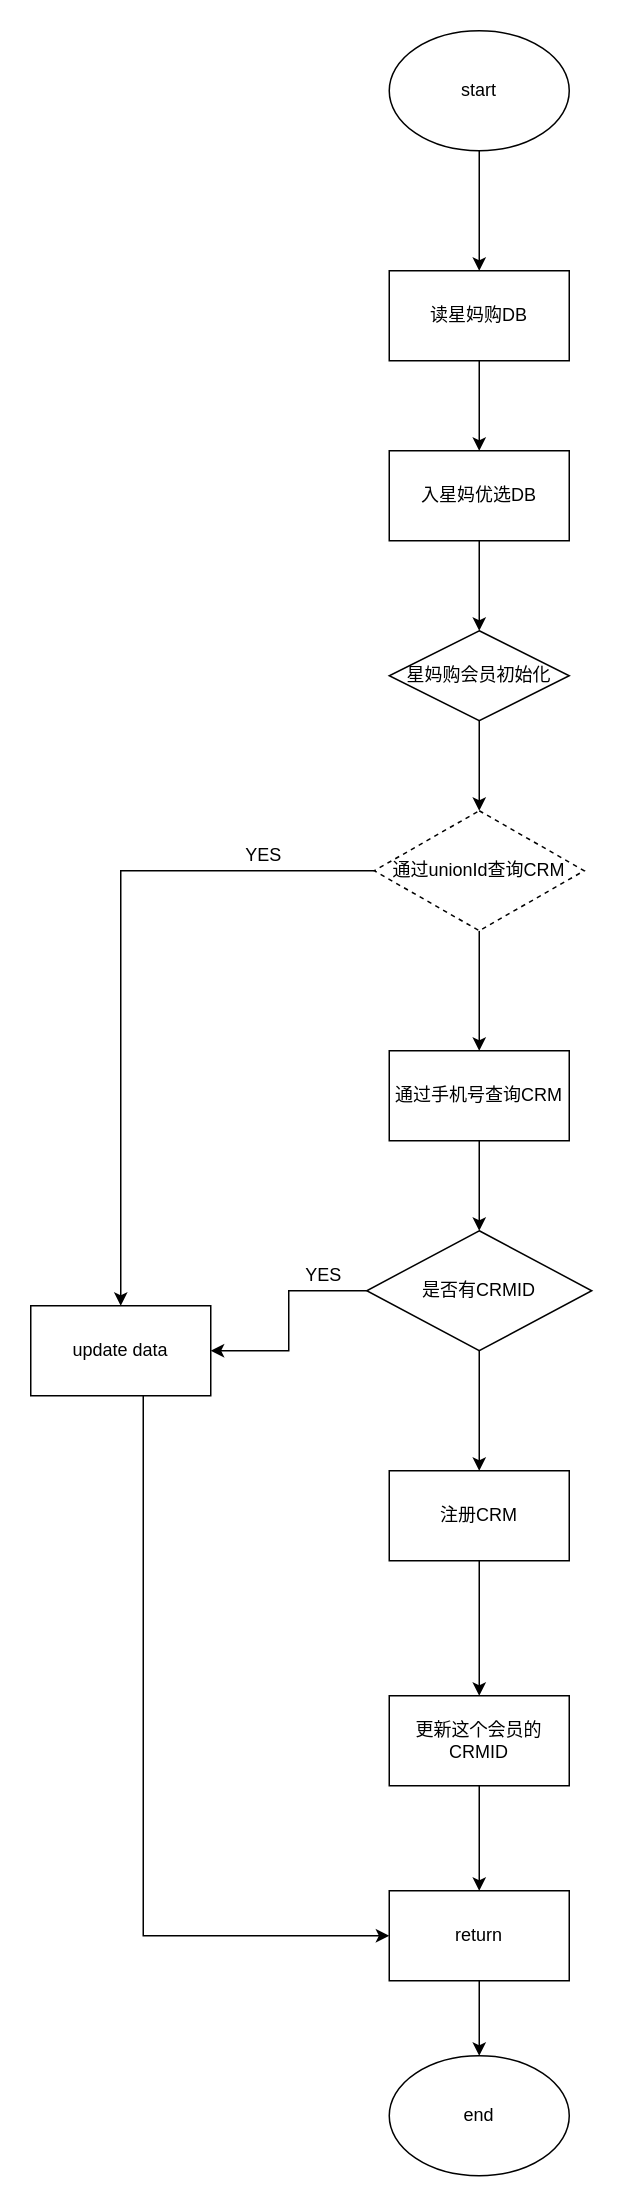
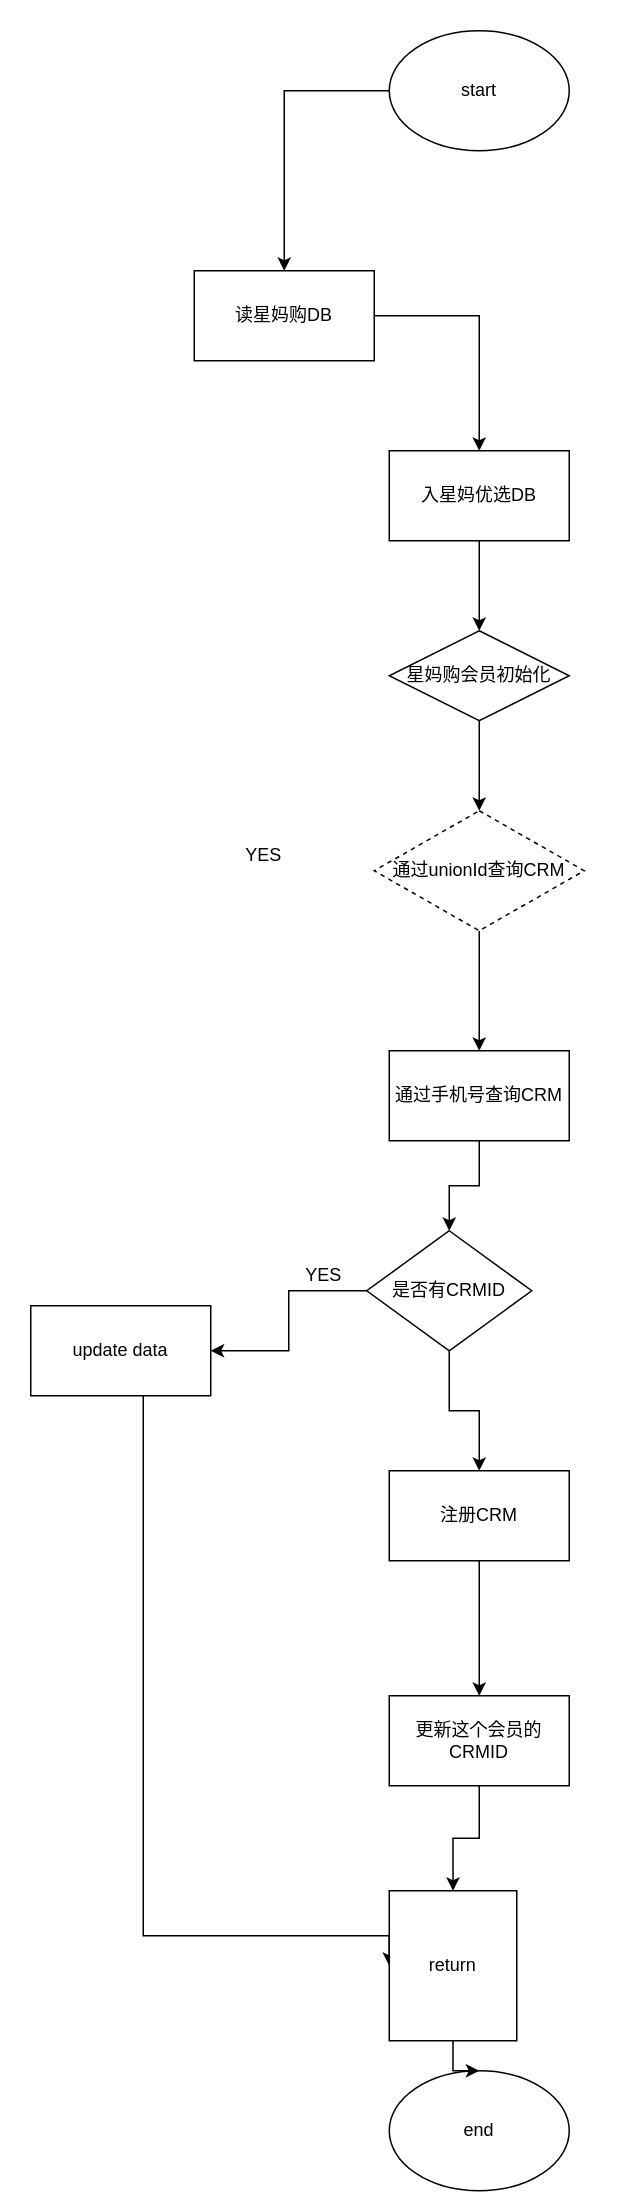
(479, 316) -> (284, 316)
(121, 957) -> none
(479, 1291) -> (449, 1291)
(479, 1936) -> (453, 1966)
(479, 2116) -> (479, 2131)
